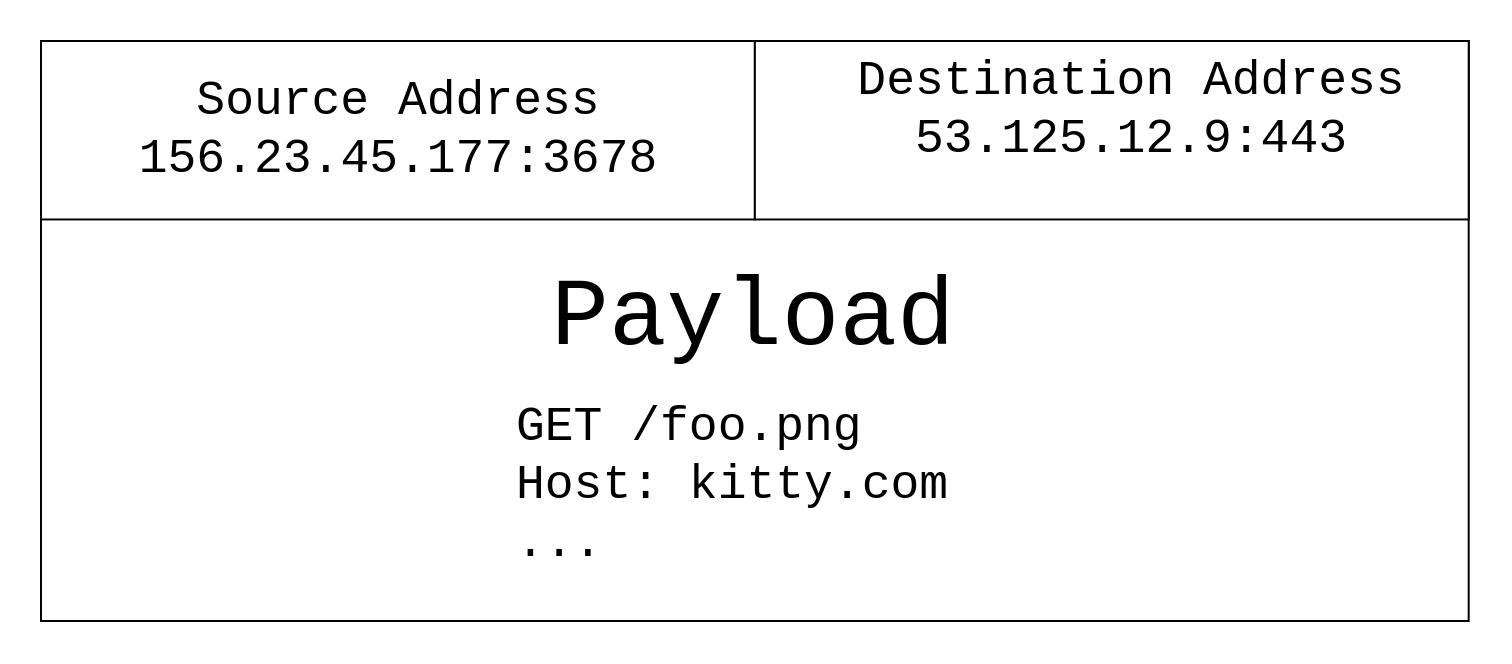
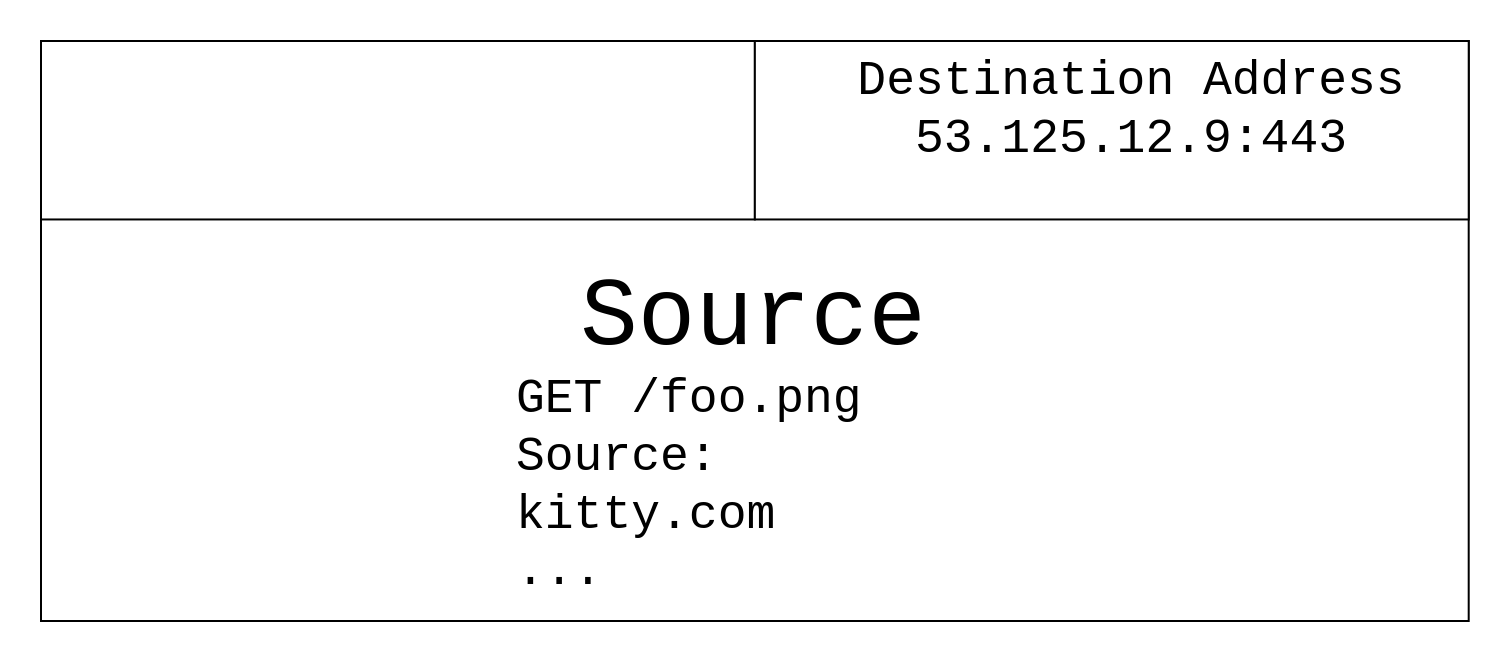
(398, 130) -> none
(754, 319) -> (754, 319)
(694, 487) -> (721, 487)
